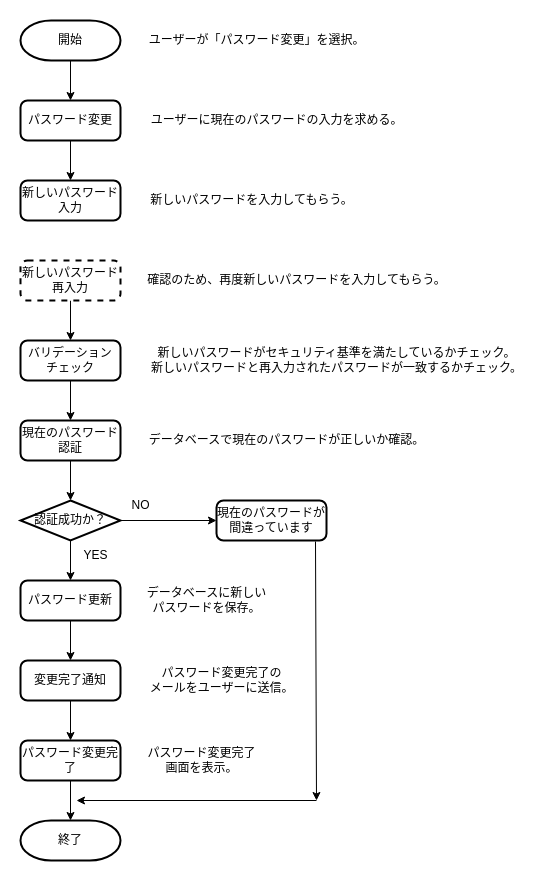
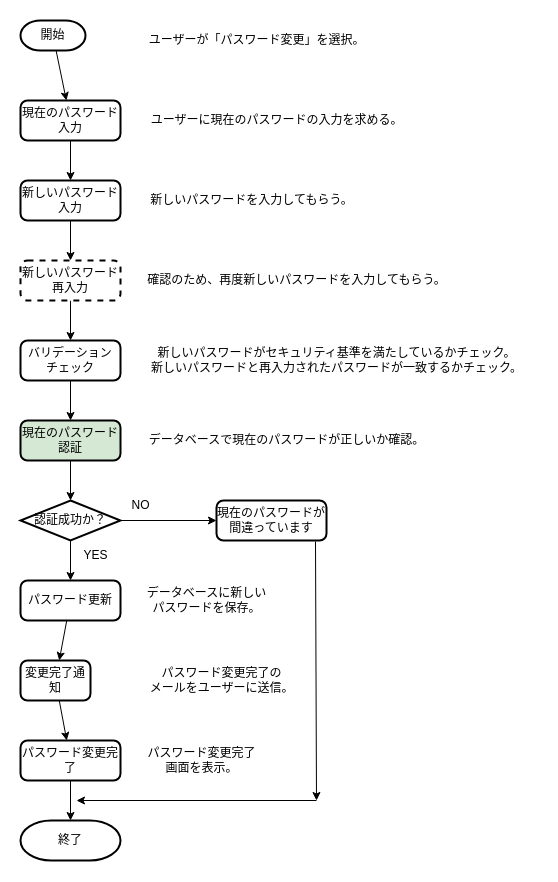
(71, 41) -> (53, 36)
(71, 121) -> (71, 121)
none -> (71, 237)
(71, 441) -> (71, 441)
(71, 681) -> (56, 681)
